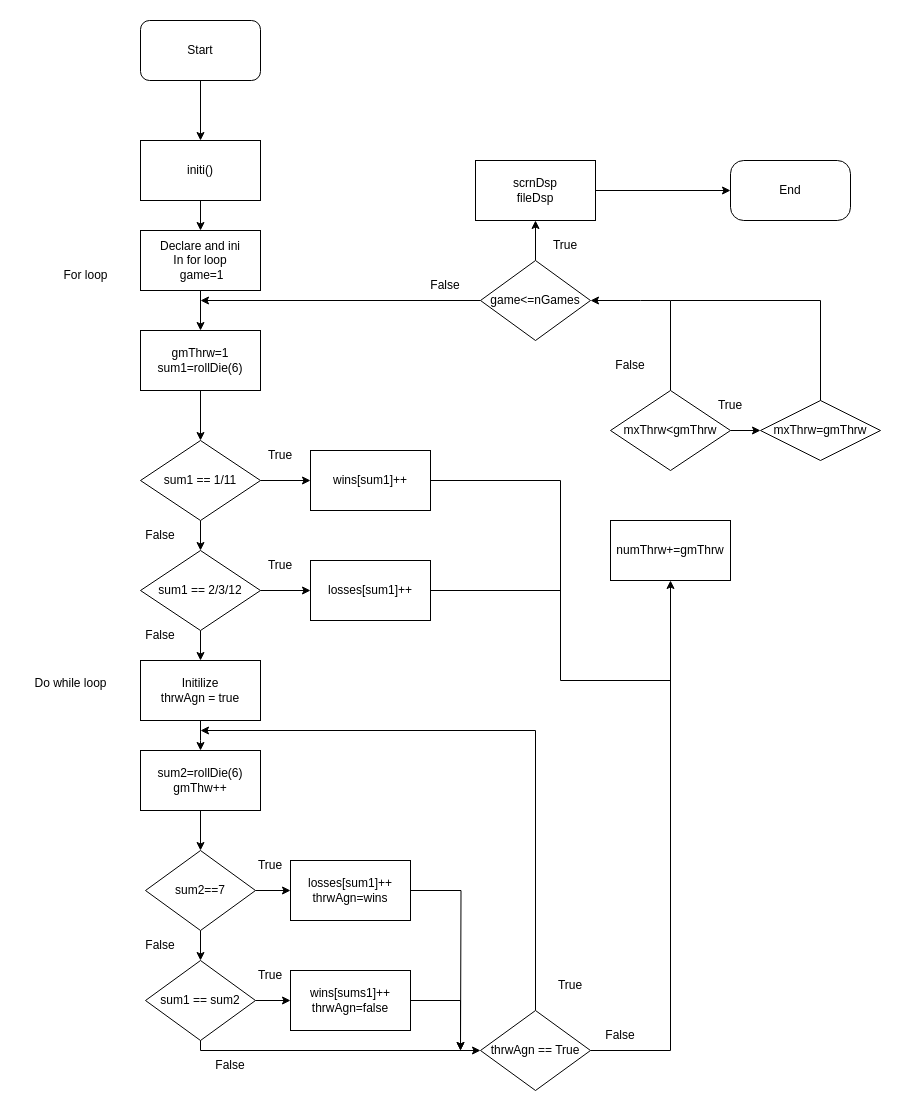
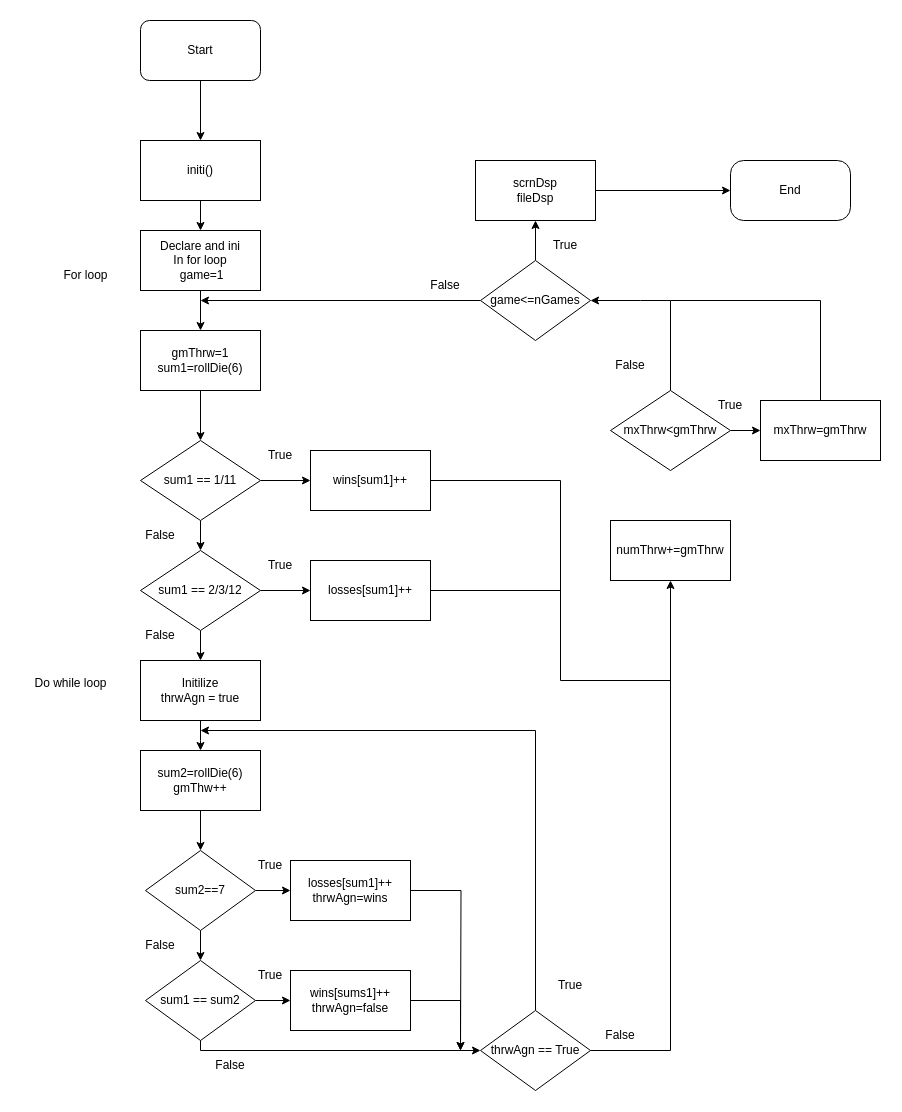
(821, 431) -> (821, 431)
